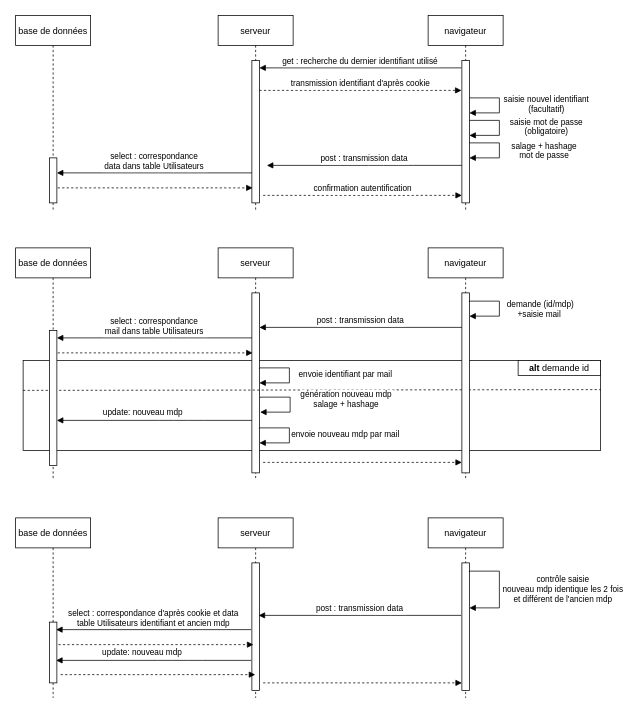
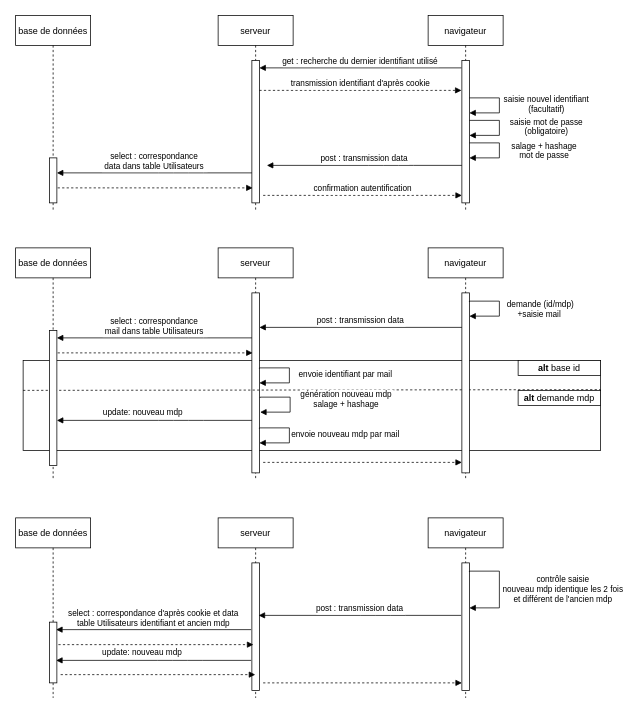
(559, 368) -> (559, 368)
none -> (559, 398)
